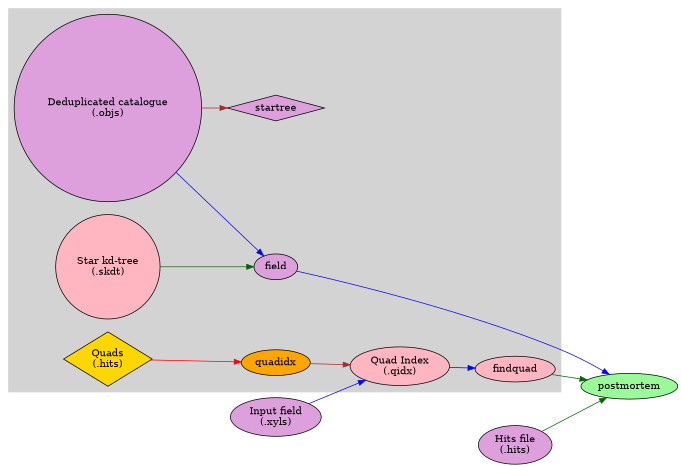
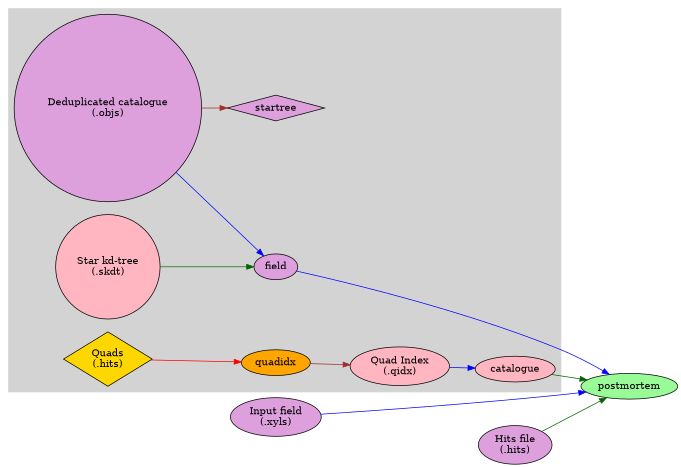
(515, 369) -> (515, 369)
(326, 396) -> (450, 405)
